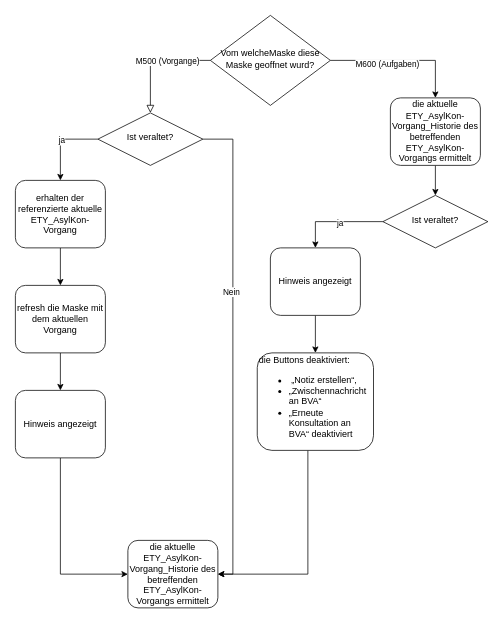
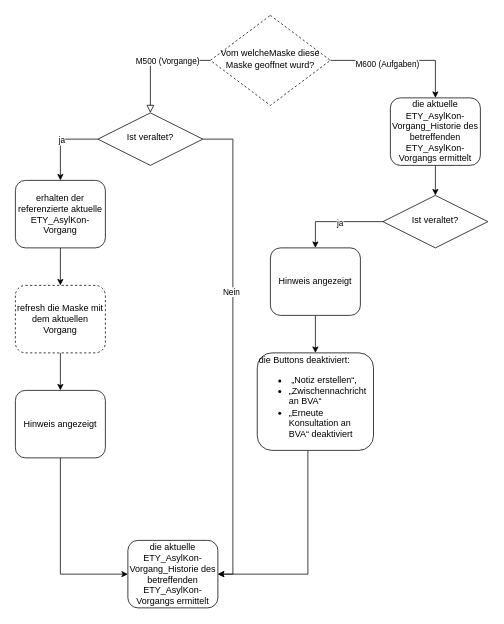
(270, 60) -> (270, 60)
(60, 319) -> (60, 319)
